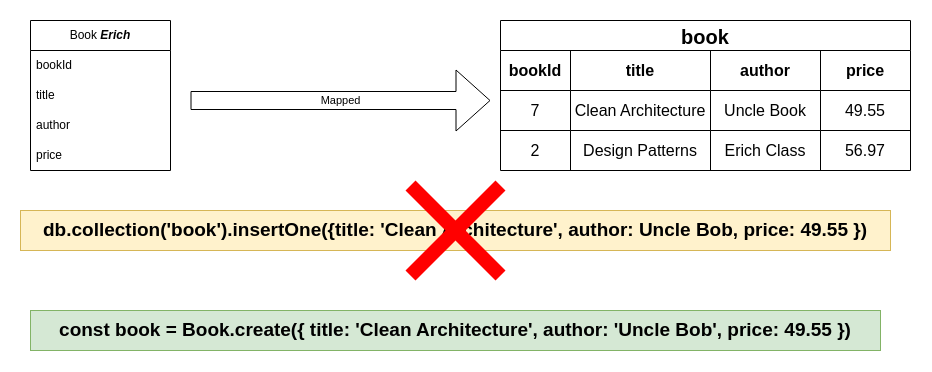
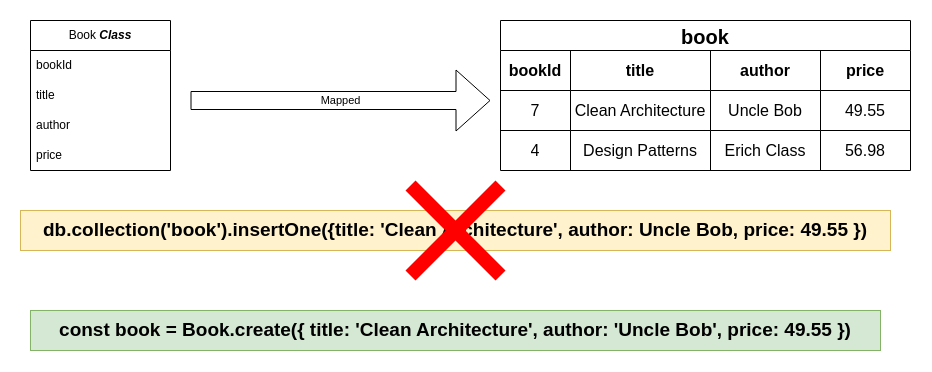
(101, 36) -> (101, 36)
(766, 111) -> (766, 111)
(536, 151) -> (536, 151)
(866, 151) -> (866, 151)
